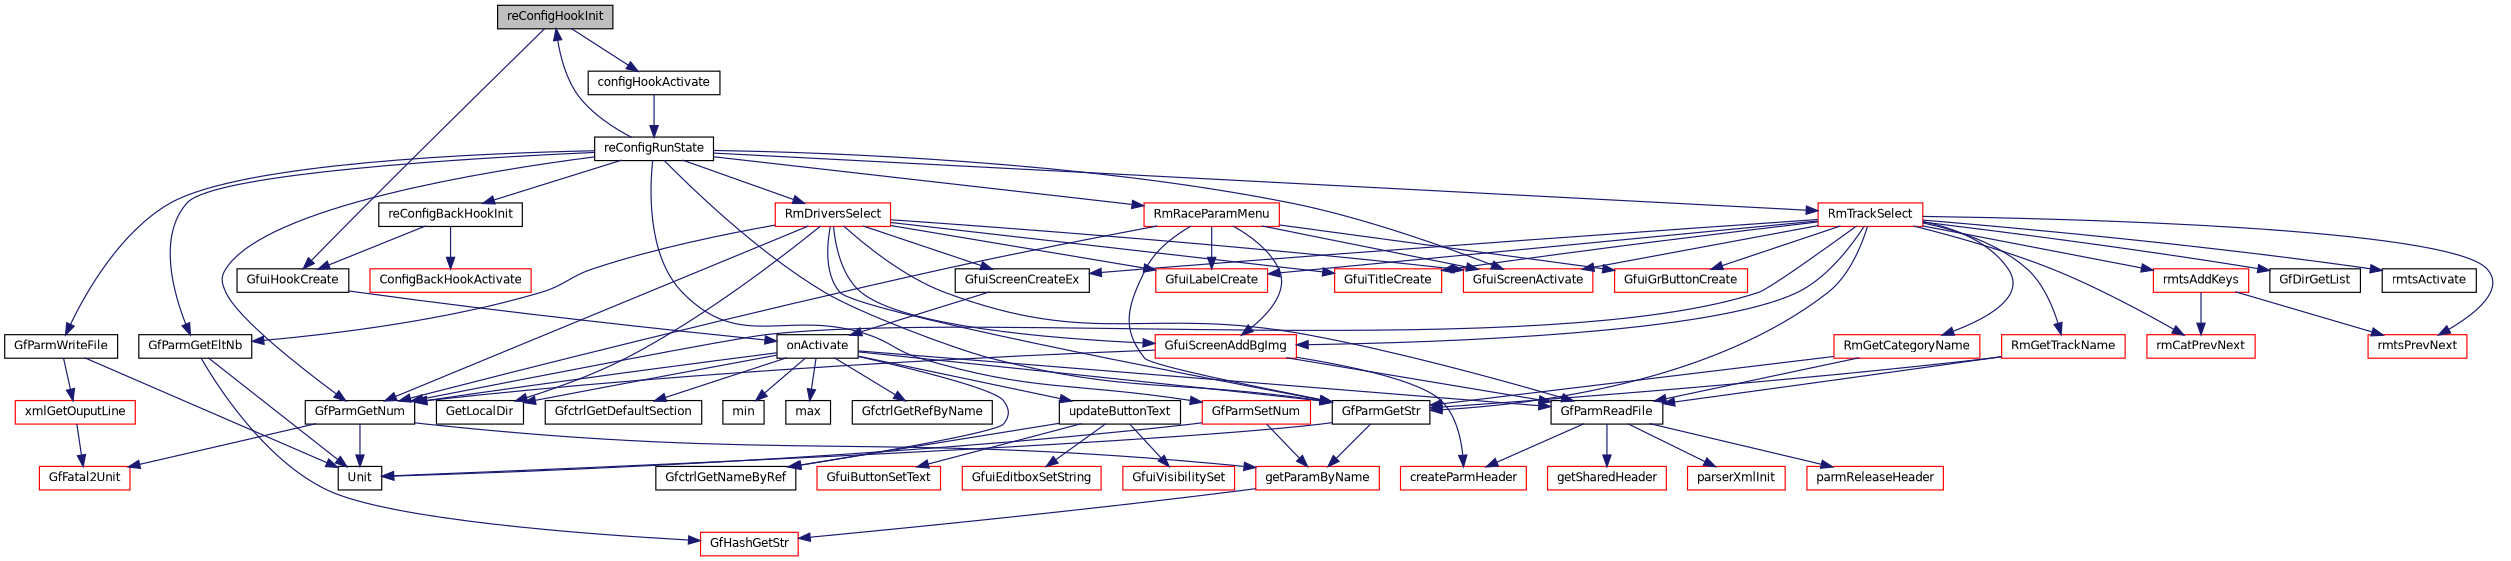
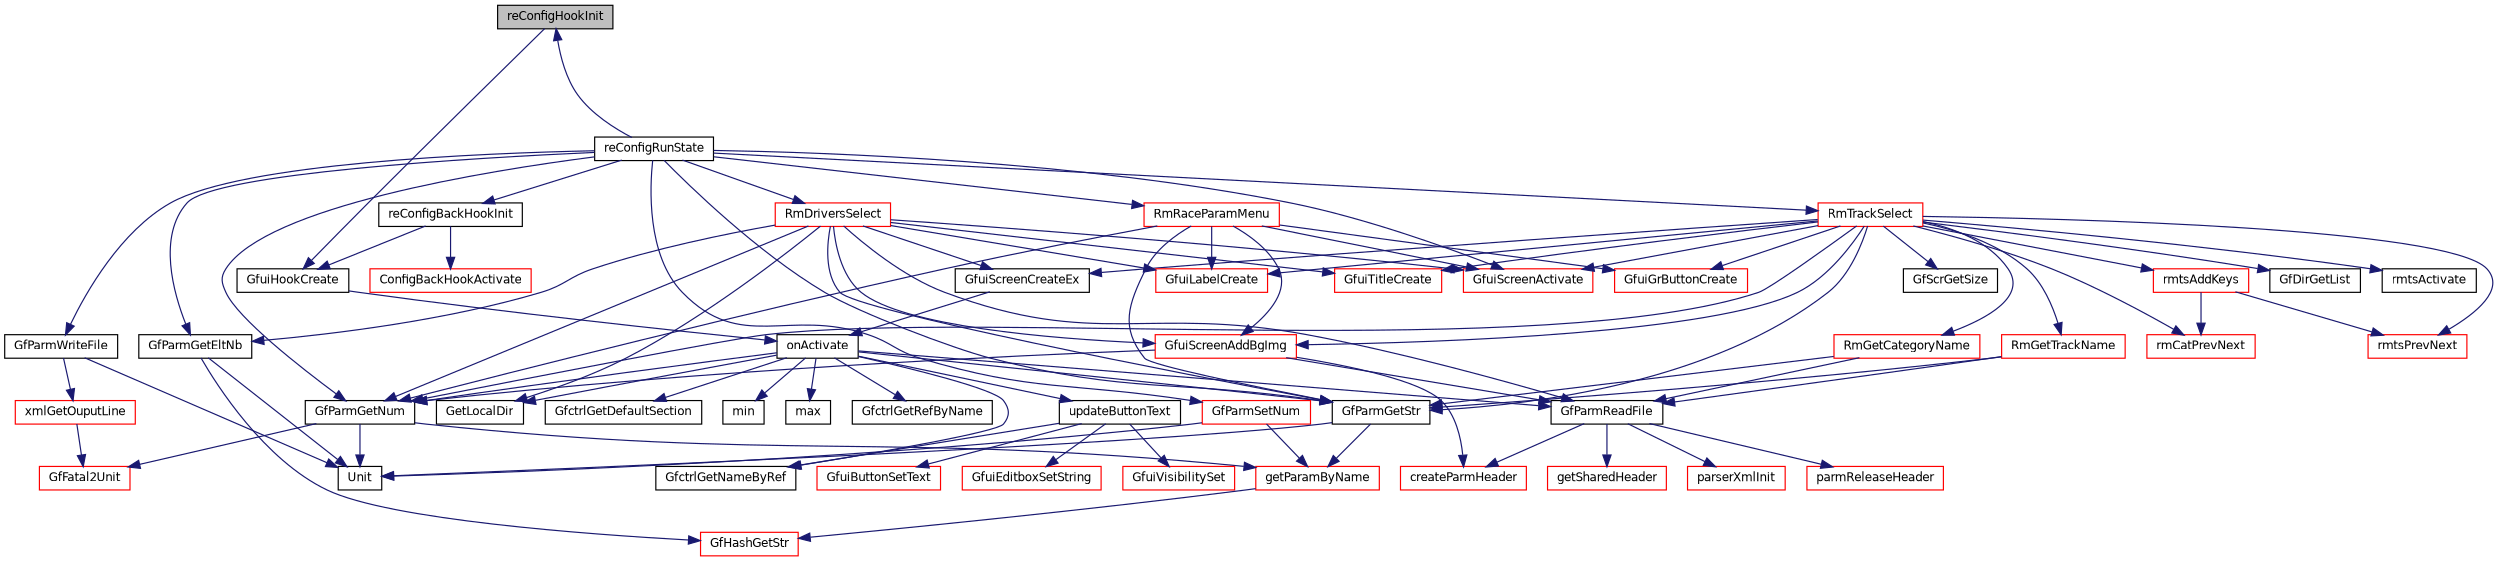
(654, 83) -> none
none -> (1950, 281)
